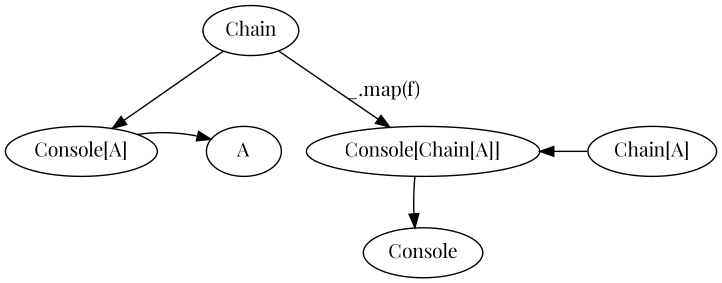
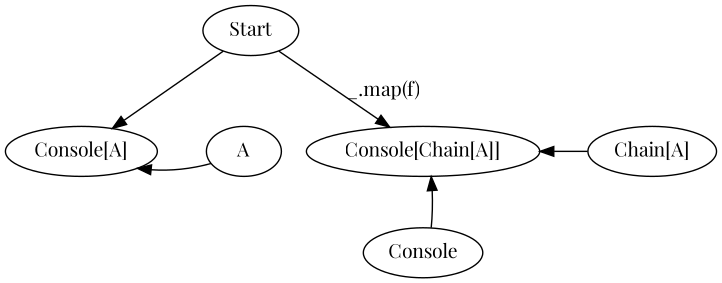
(251, 31) -> (251, 31)
(167, 133) -> (181, 169)
(414, 195) -> (432, 209)
